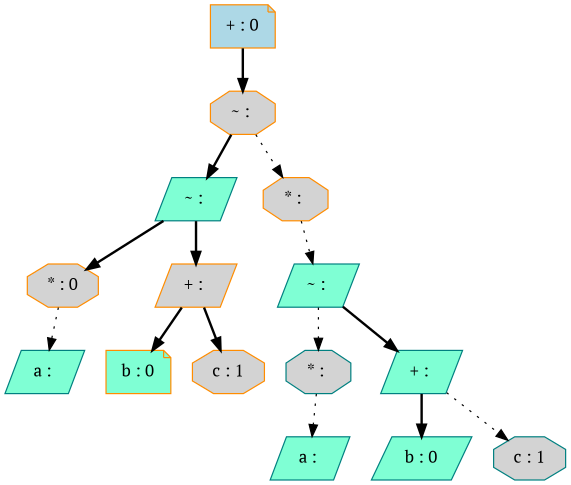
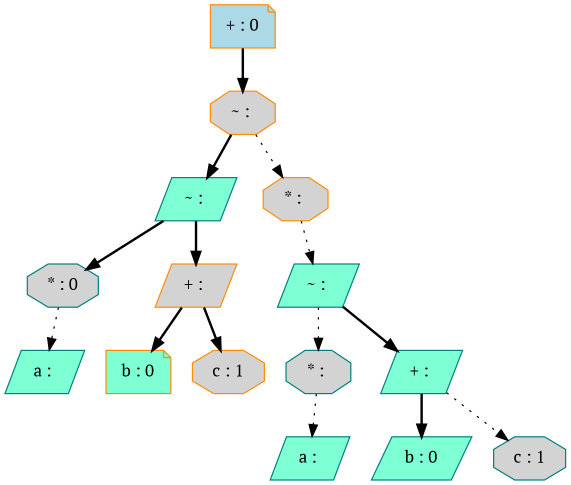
(63, 286) -> (63, 286)
